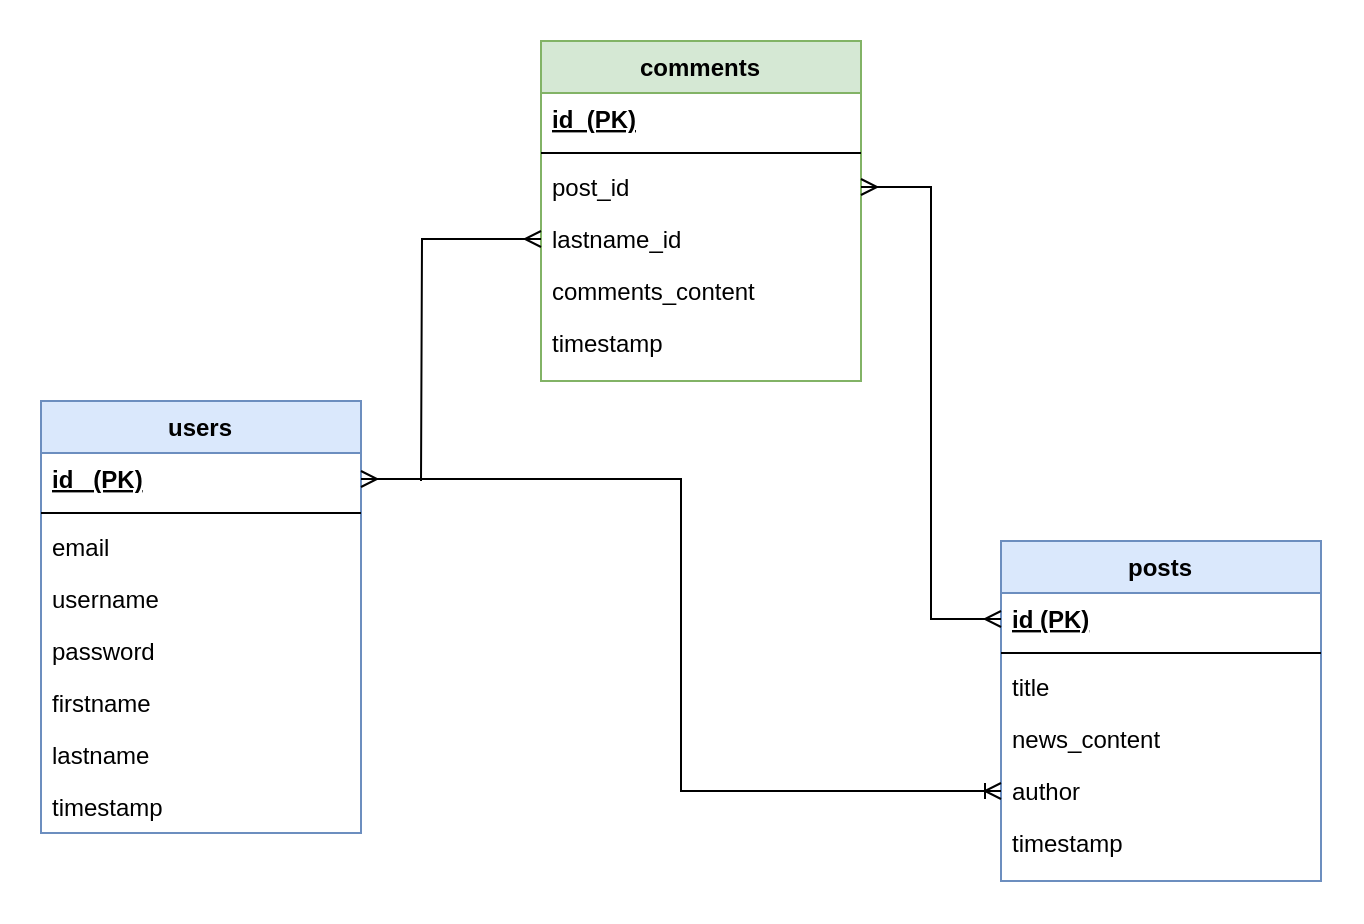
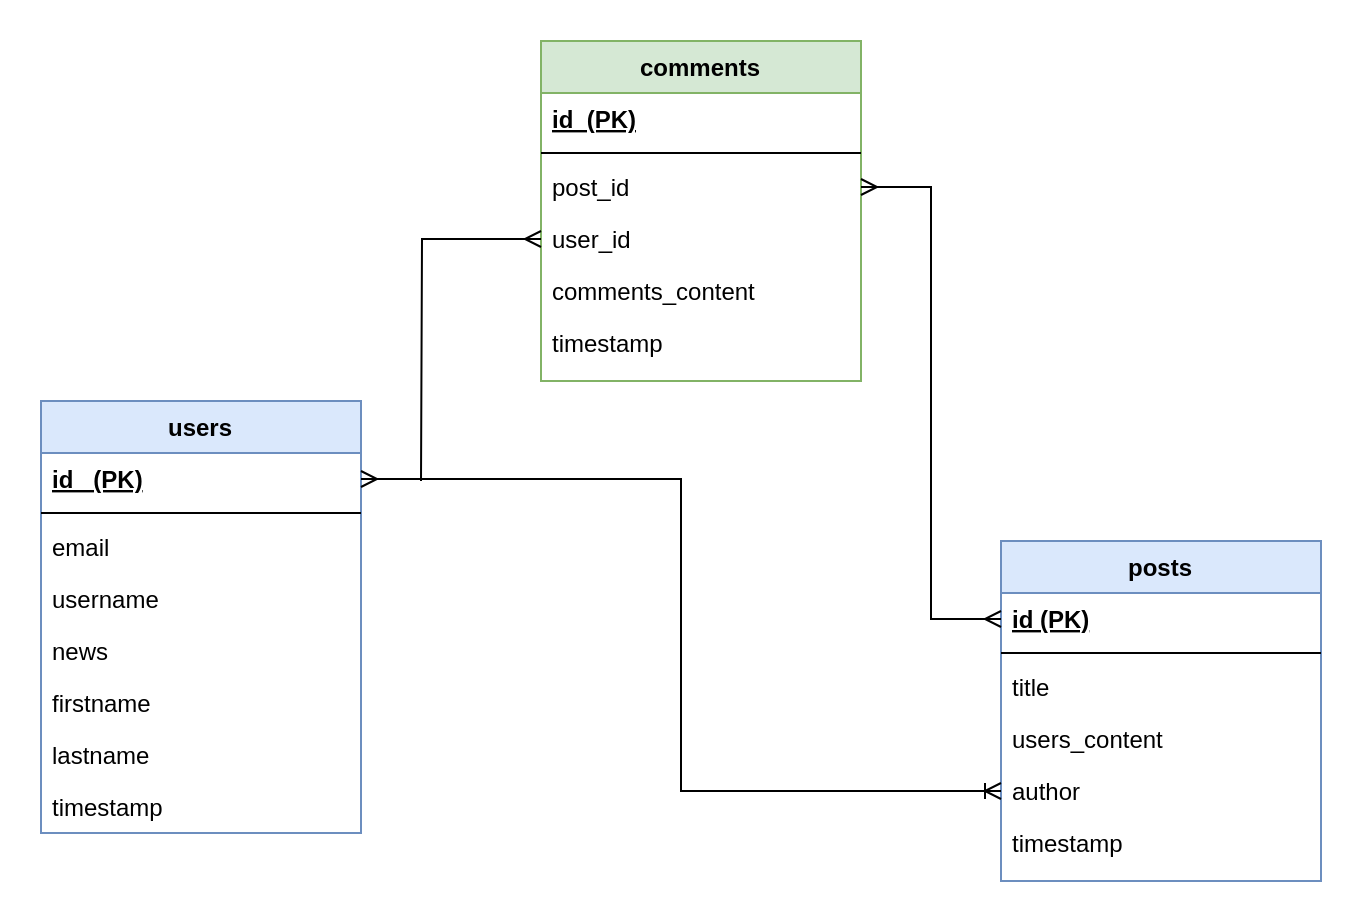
(620, 240) -> (596, 240)
(106, 652) -> (79, 652)
(1093, 740) -> (1099, 740)
